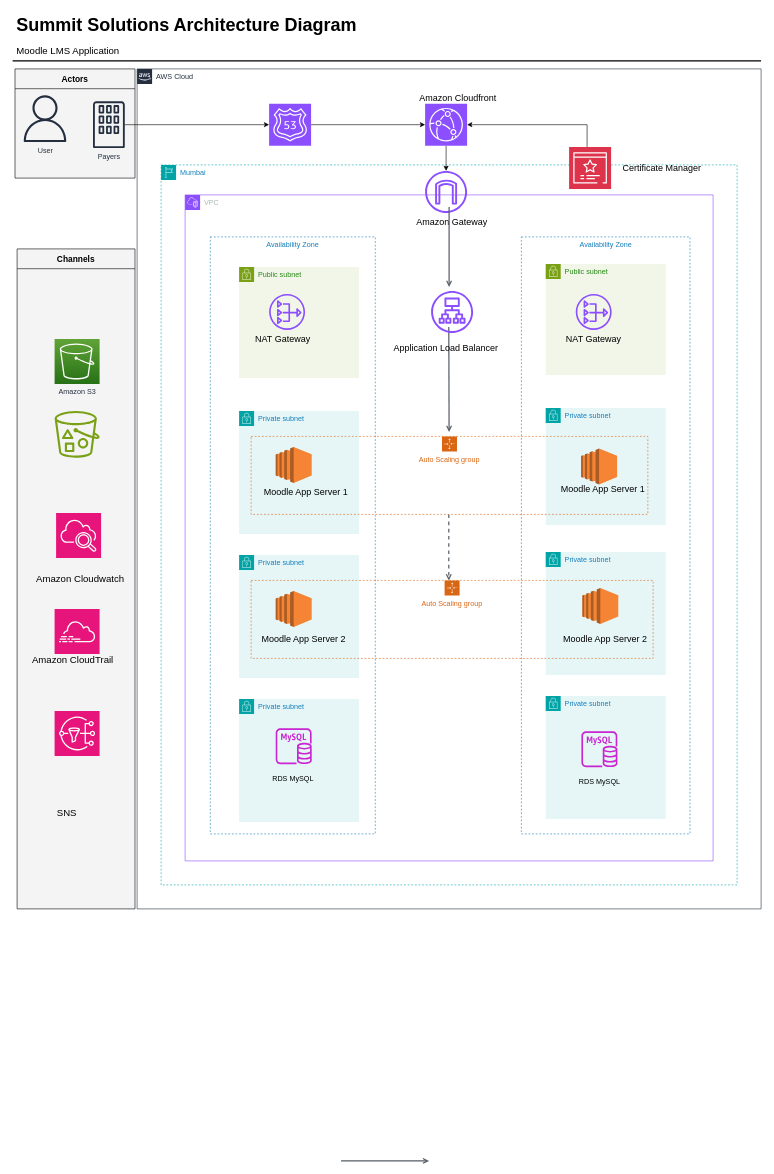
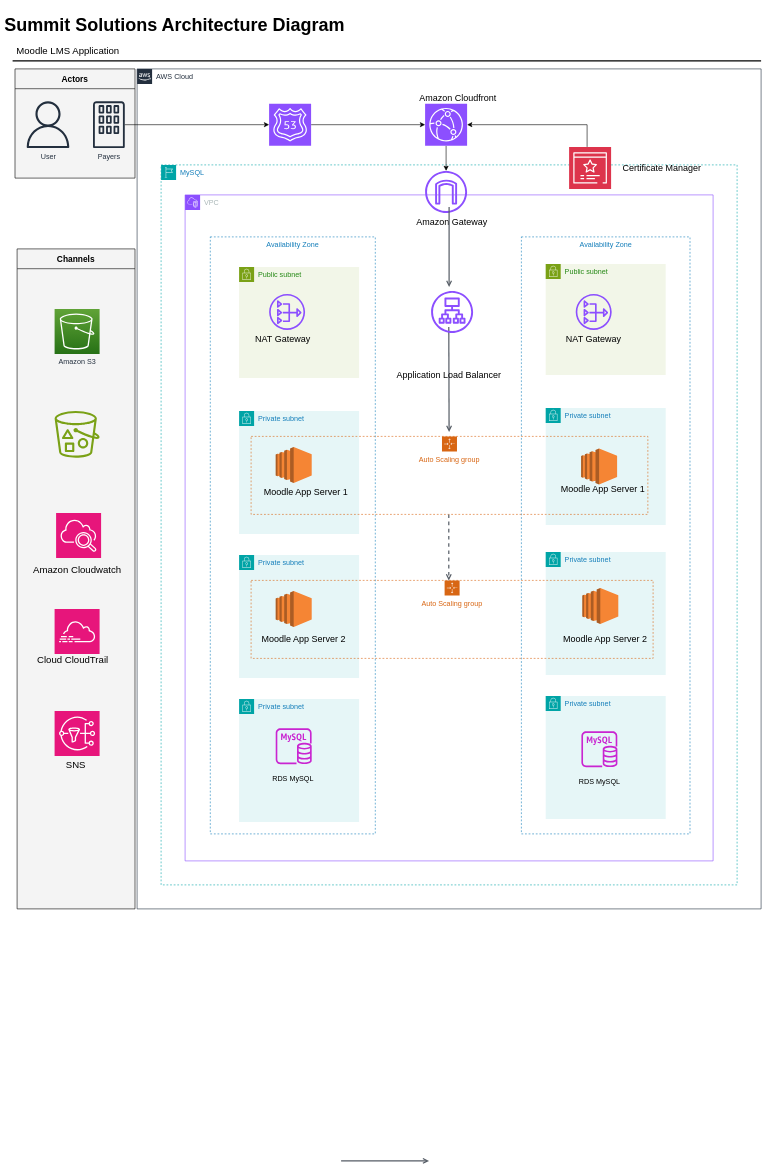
(192, 25) -> (180, 25)
(45, 119) -> (48, 125)
(191, 173) -> (190, 173)
(446, 348) -> (449, 375)
(77, 361) -> (77, 331)
(80, 579) -> (77, 570)
(73, 660) -> (73, 660)
(67, 813) -> (76, 765)
